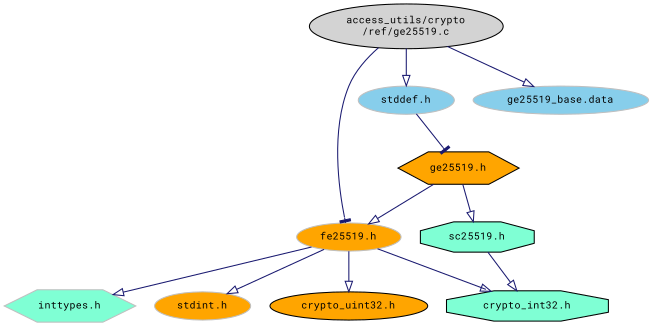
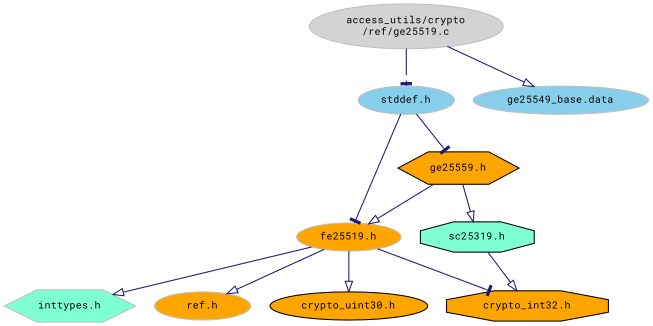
(406, 26) -> (406, 26)
(406, 62) -> (406, 62)
(561, 100) -> (561, 100)
(339, 127) -> (379, 166)
(459, 168) -> (459, 168)
(477, 237) -> (477, 237)
(432, 269) -> (432, 269)
(203, 306) -> (203, 306)
(349, 306) -> (349, 306)
(527, 306) -> (527, 306)
